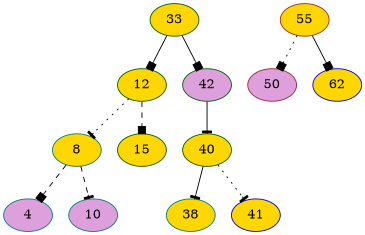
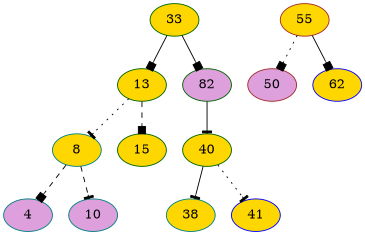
(142, 85) -> (142, 85)
(207, 85) -> (207, 85)
